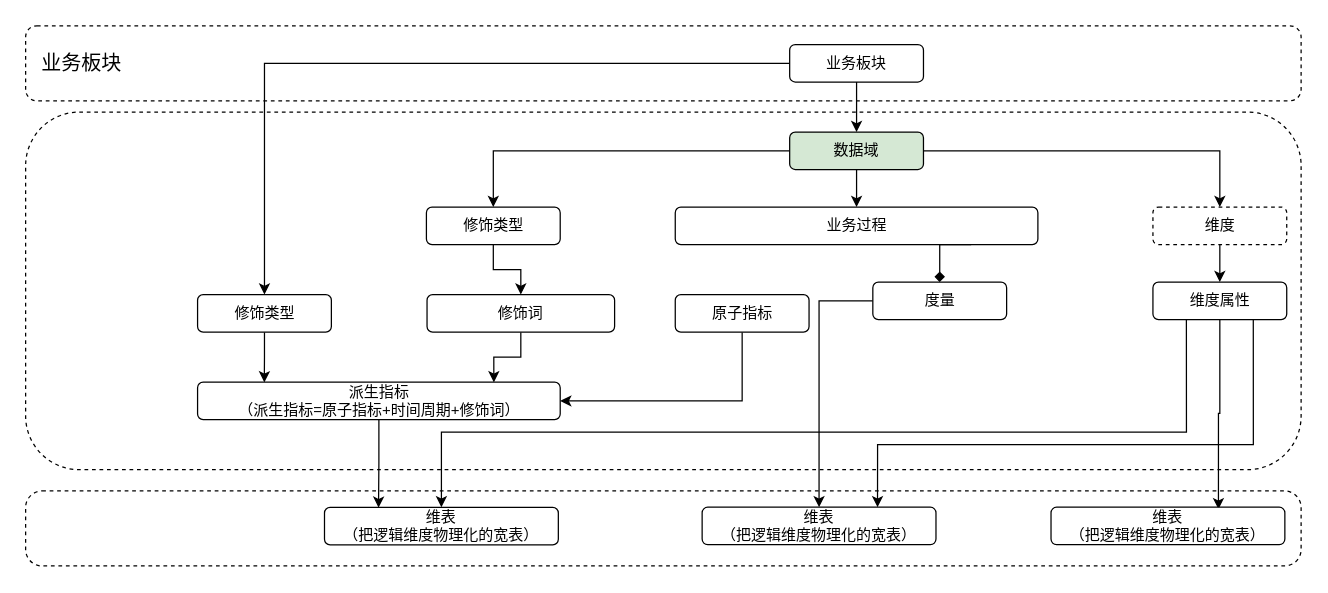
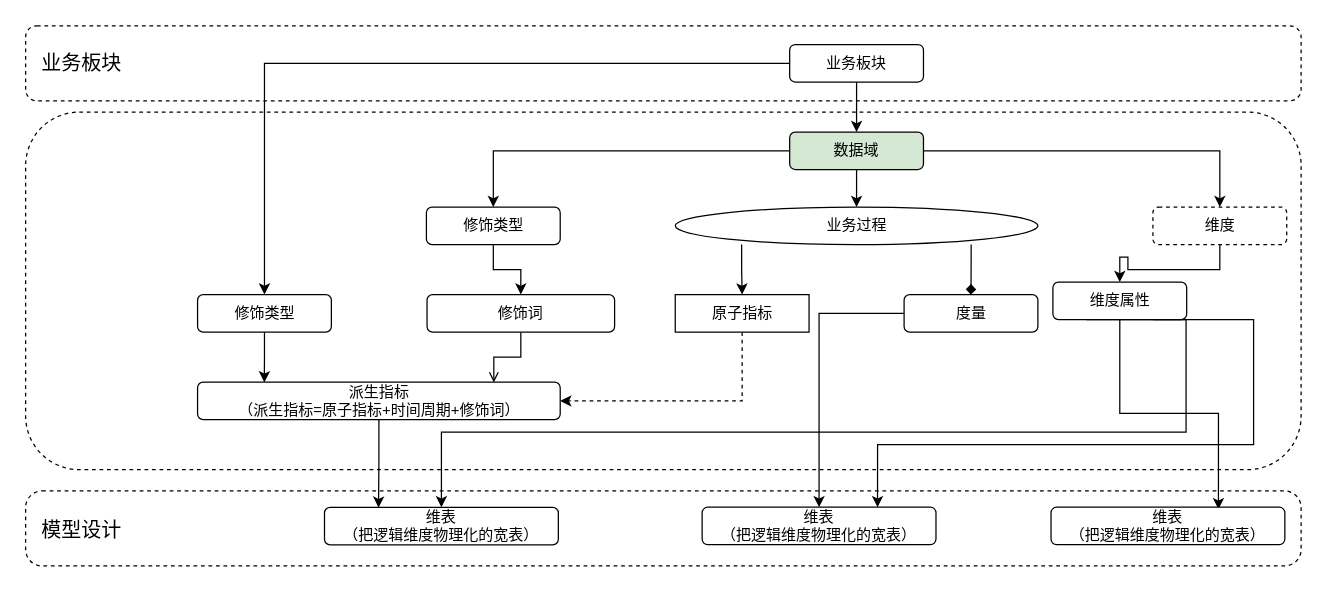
(856, 226) -> (856, 226)
none -> (741, 265)
(939, 301) -> (971, 313)
(1219, 301) -> (1119, 301)
(742, 313) -> (742, 313)
(494, 372) -> (494, 374)
(689, 401) -> (689, 401)
none -> (82, 529)
